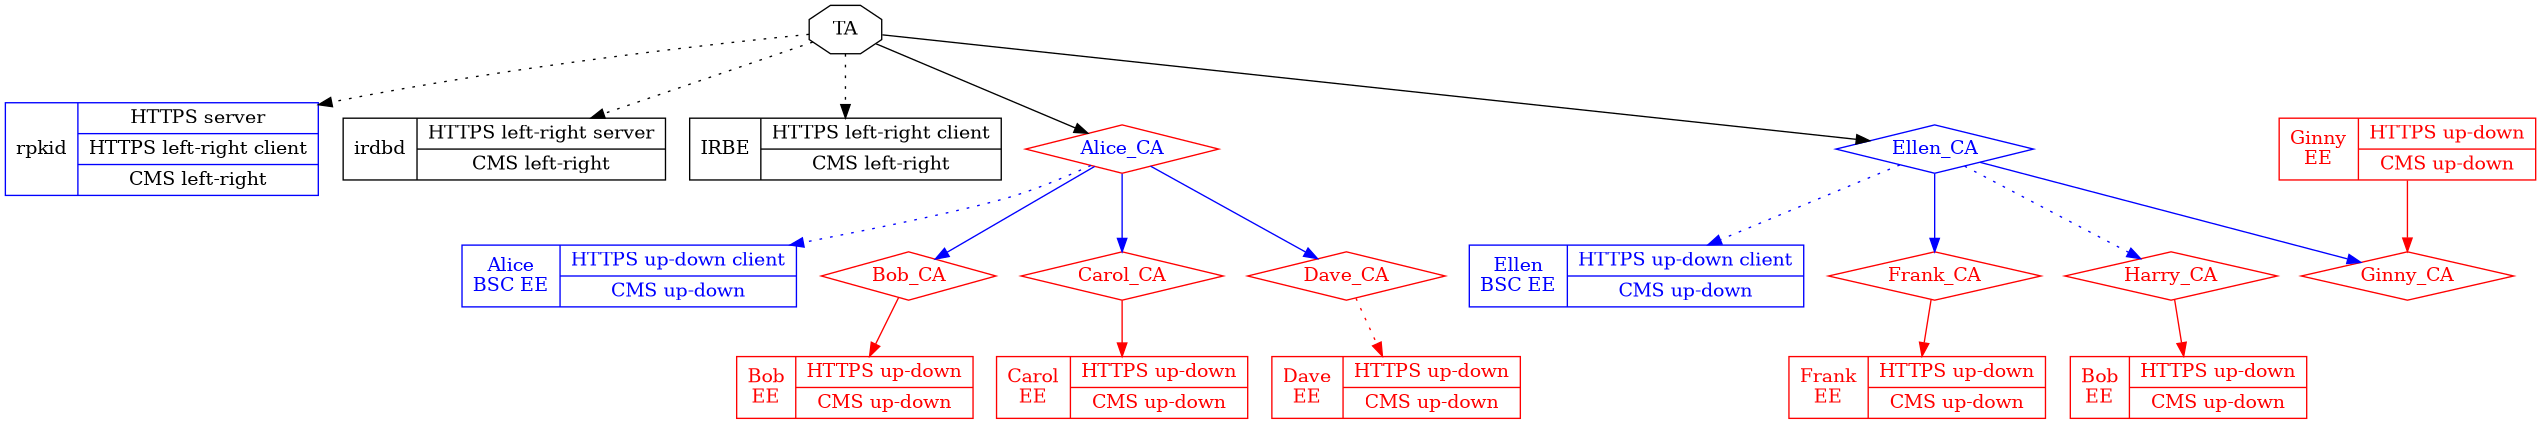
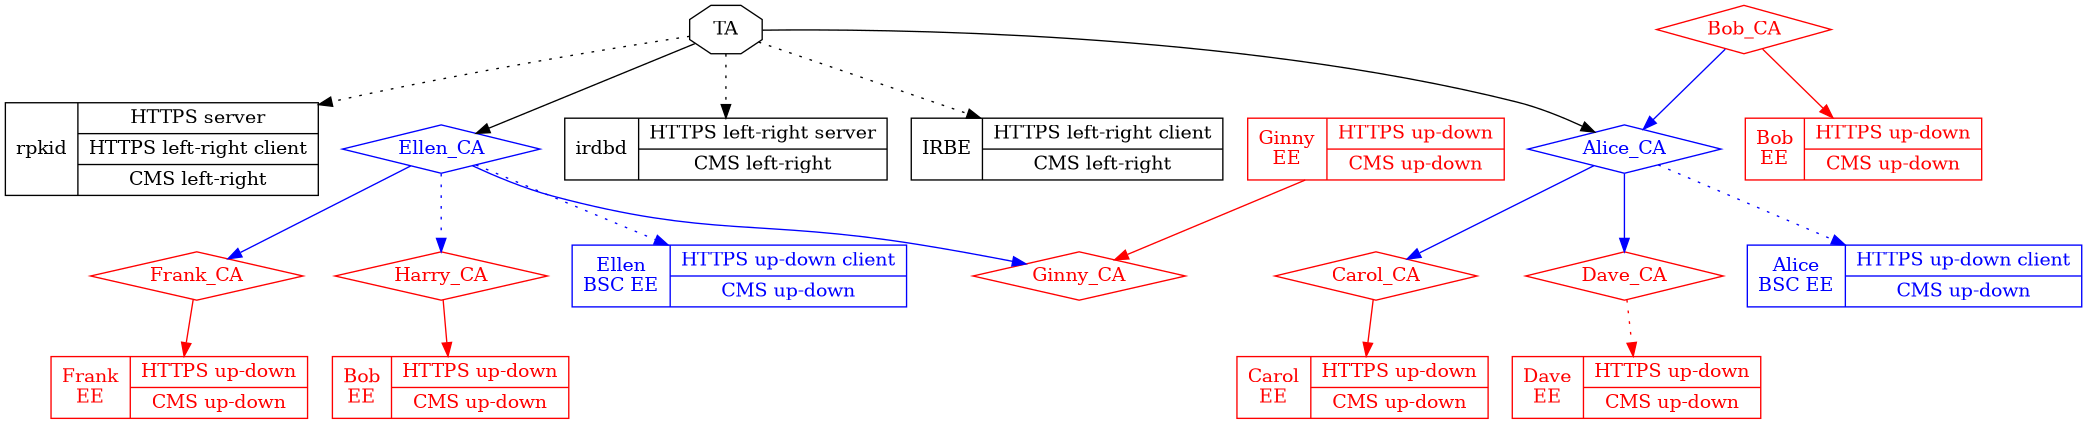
(162, 149) -> (162, 149)
(1122, 149) -> (1624, 149)
(1021, 209) -> (1689, 84)
